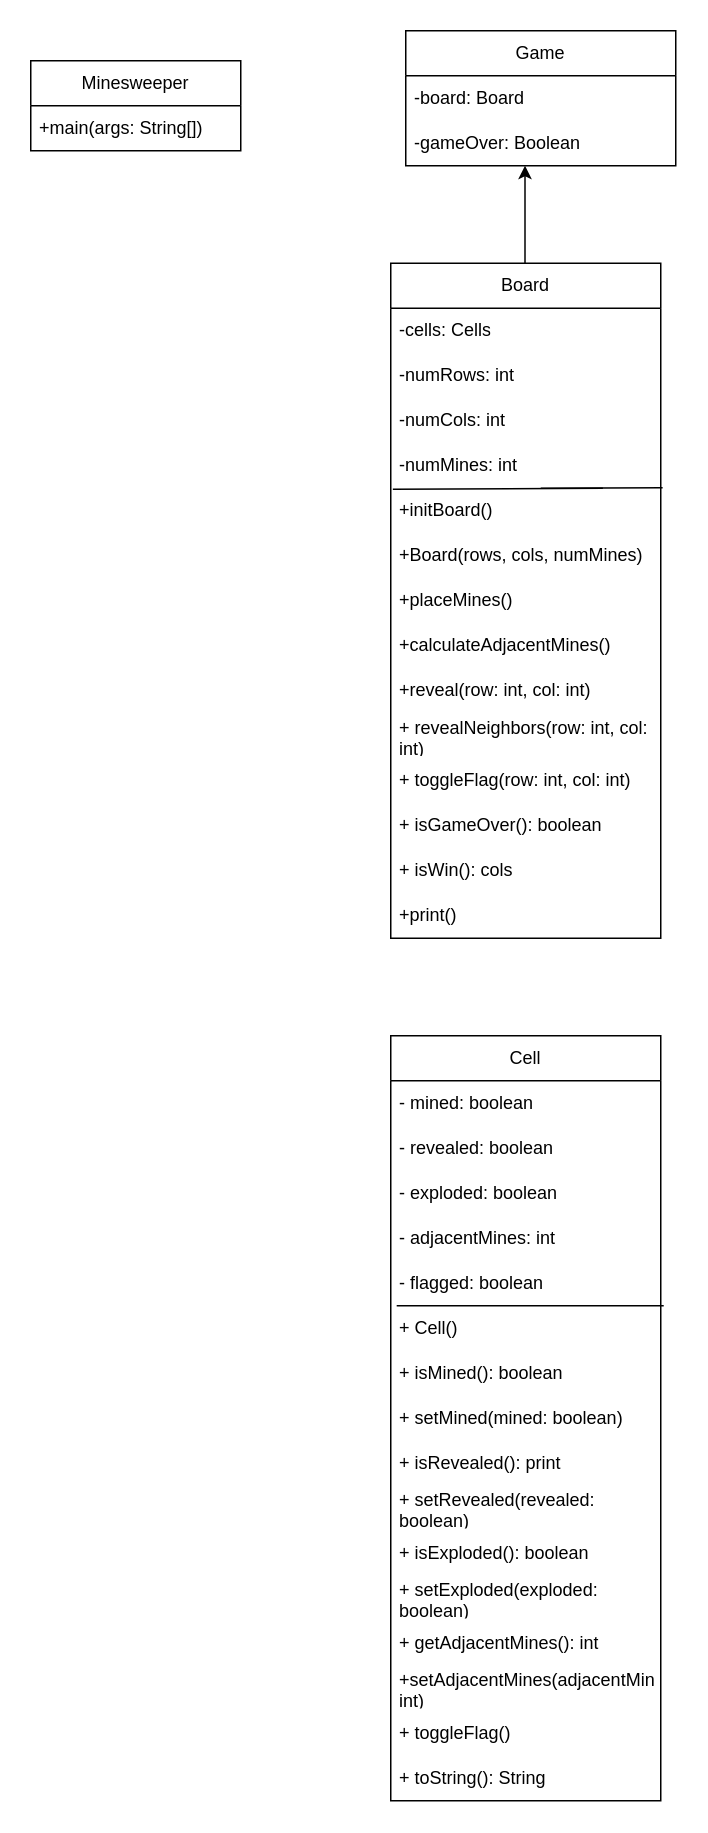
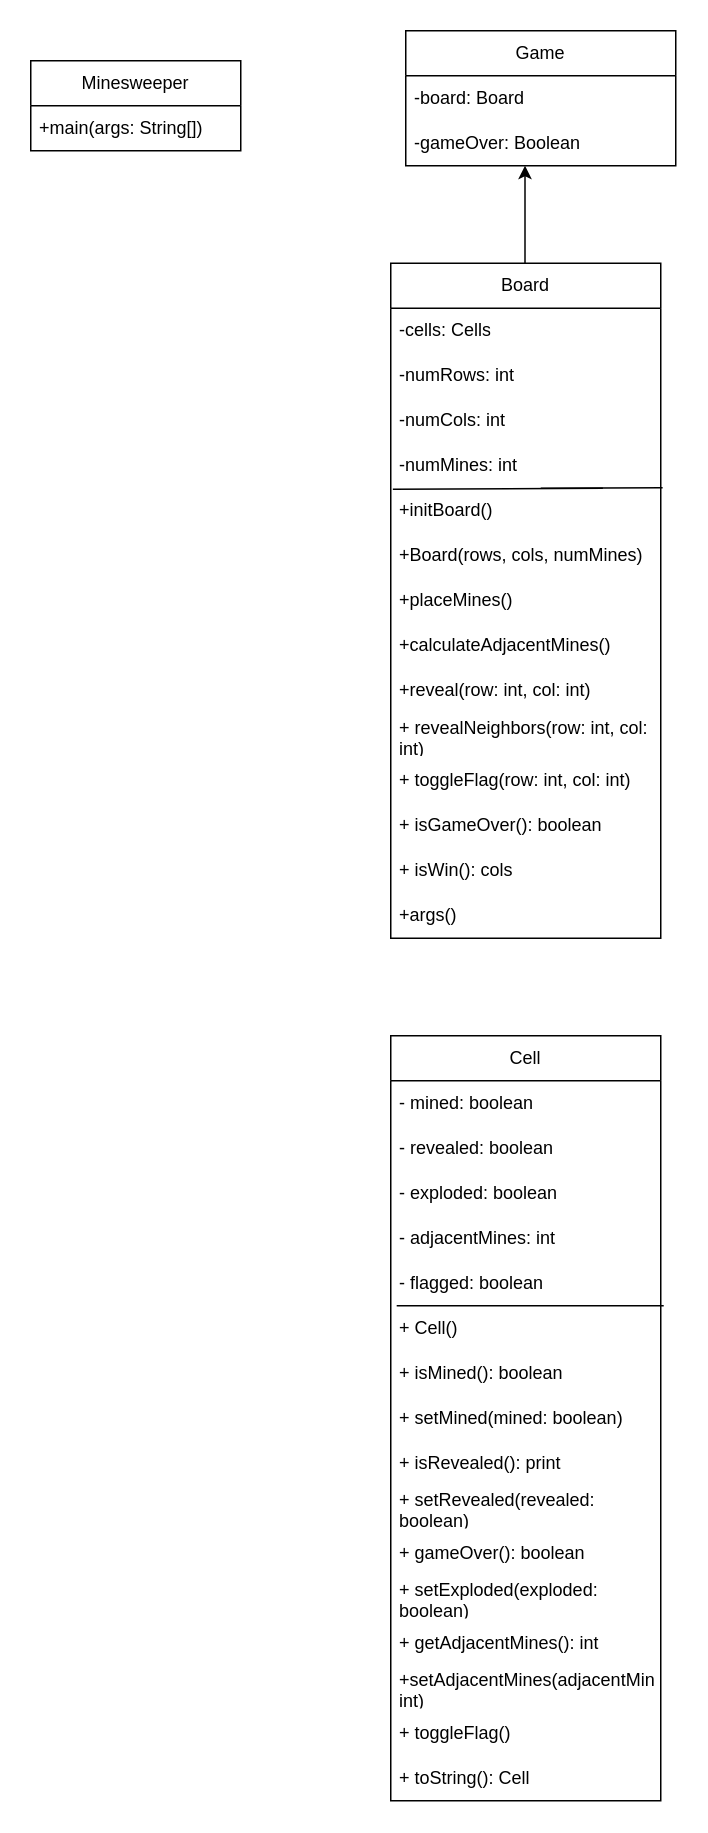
(438, 916) -> (435, 916)
(502, 1553) -> (496, 1553)
(489, 1778) -> (476, 1778)
